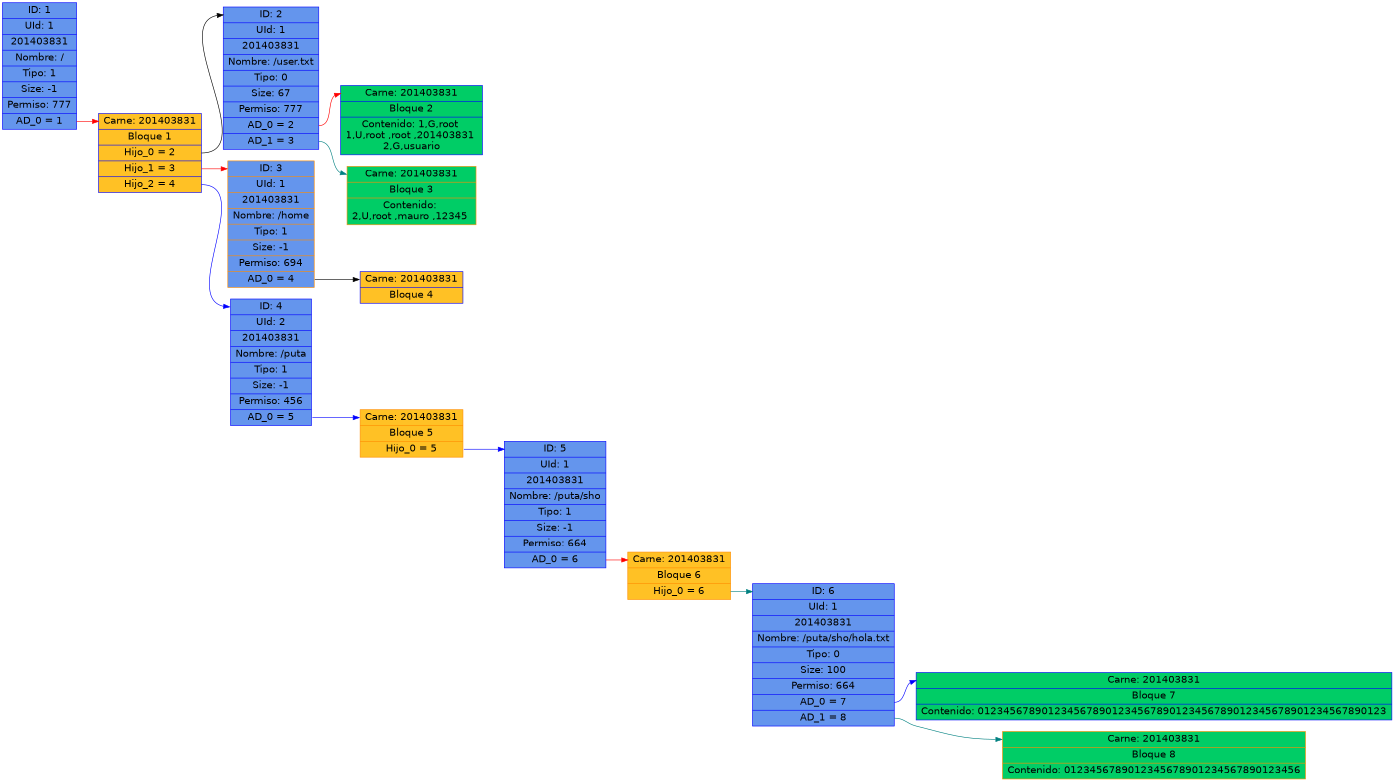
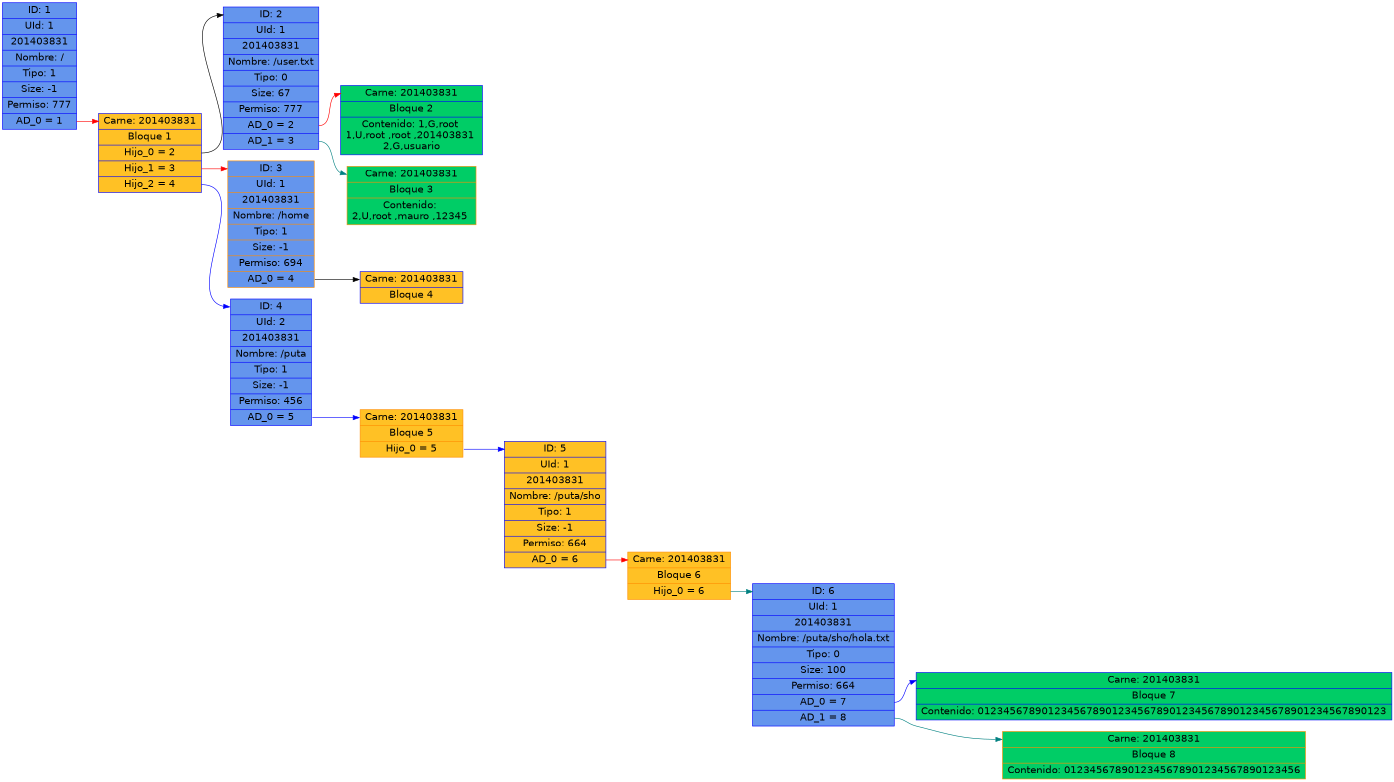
(555, 505) -> (555, 505)
